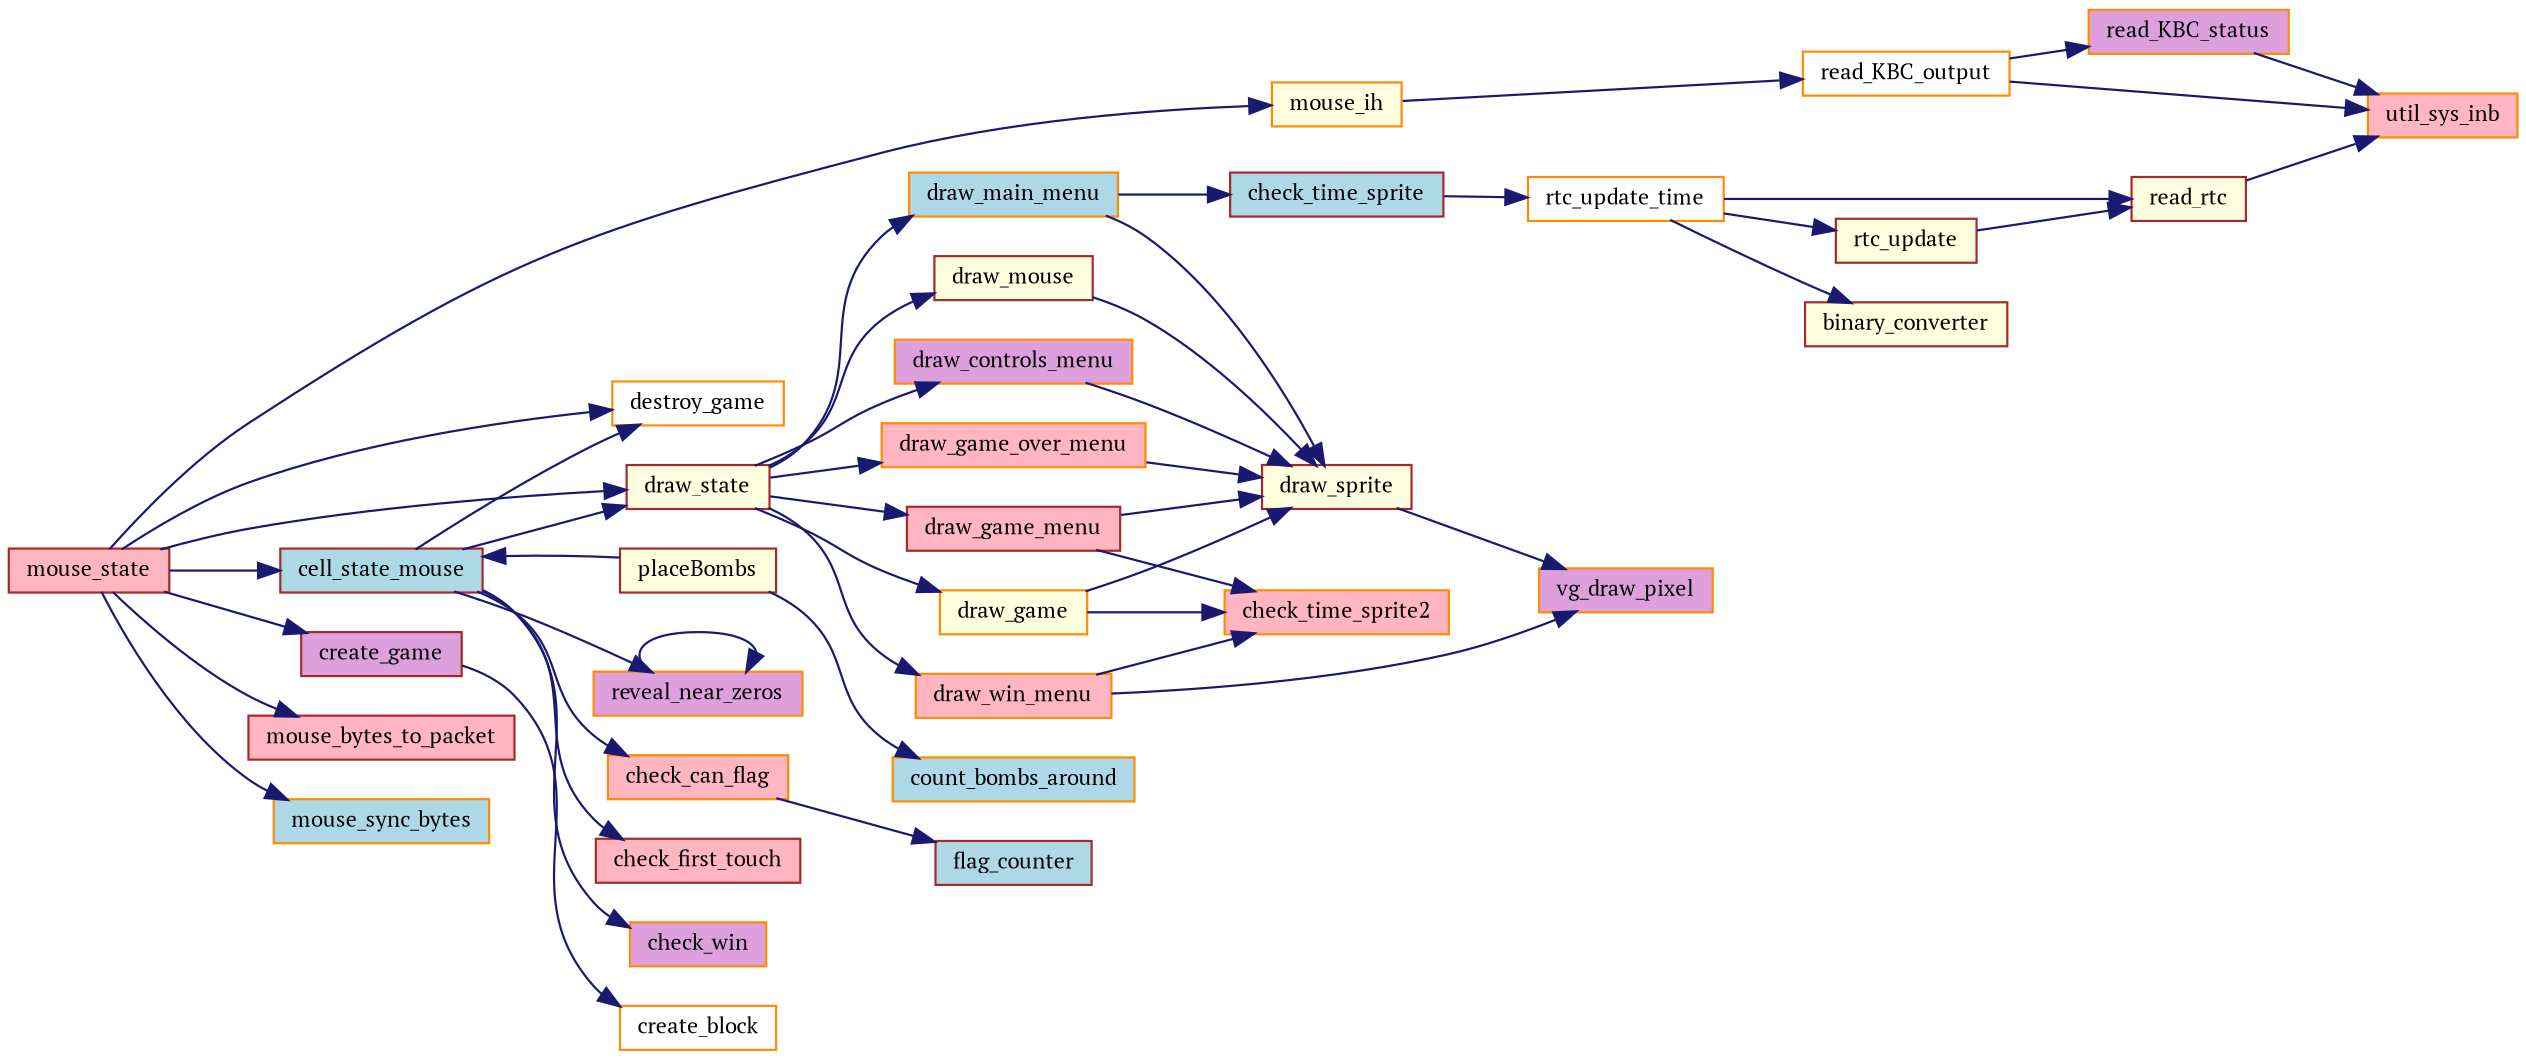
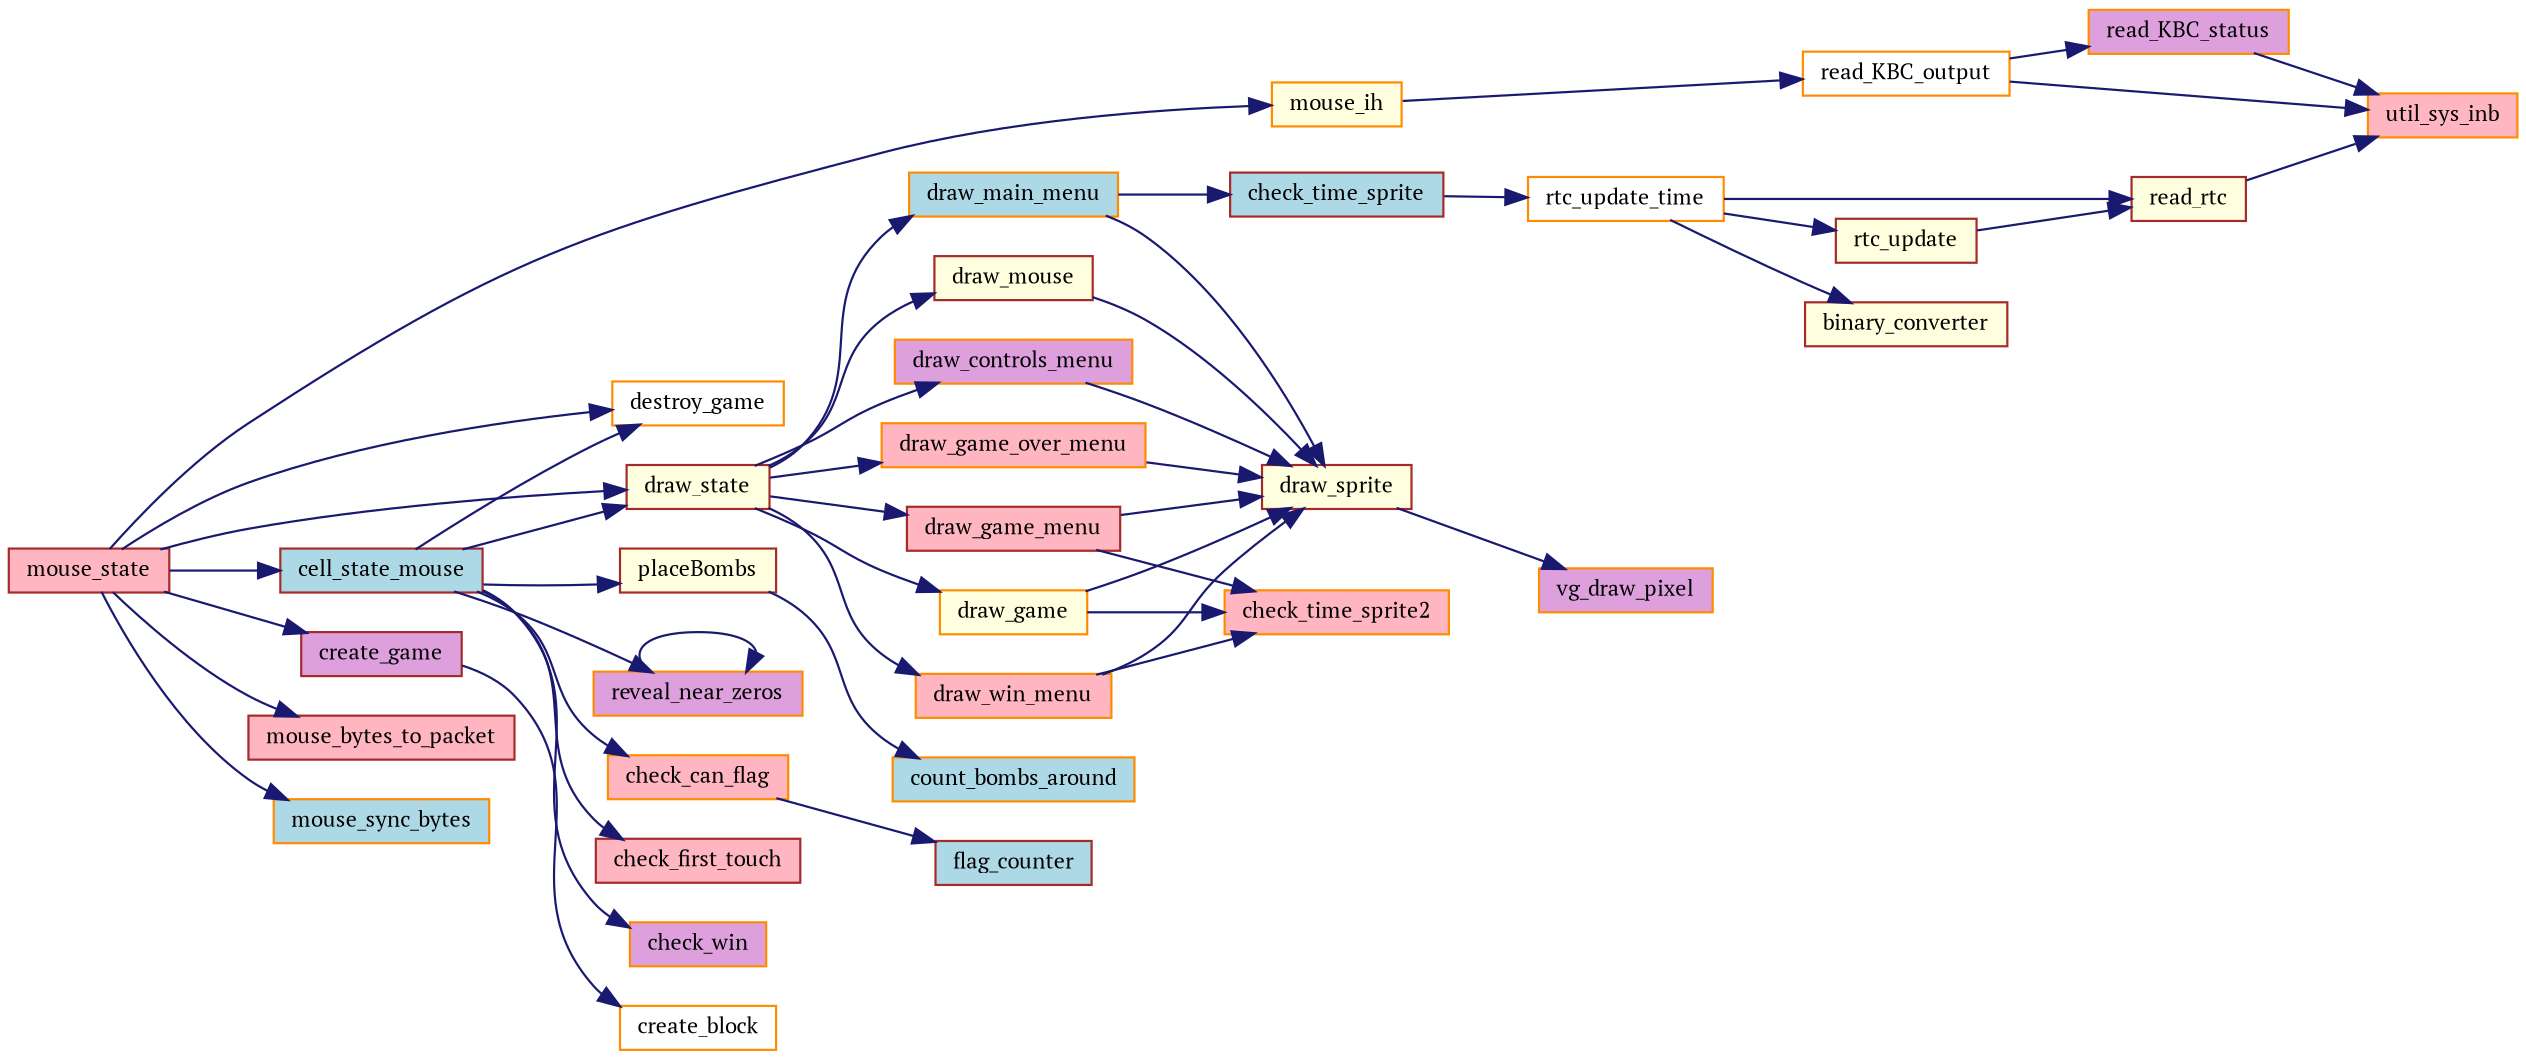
(563, 556) -> (541, 585)
(1337, 674) -> (1200, 598)
